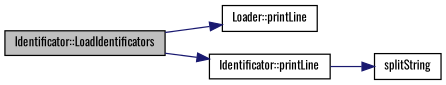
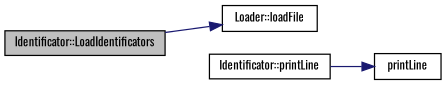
(270, 18) -> (270, 18)
(181, 55) -> none
(408, 67) -> (408, 67)
